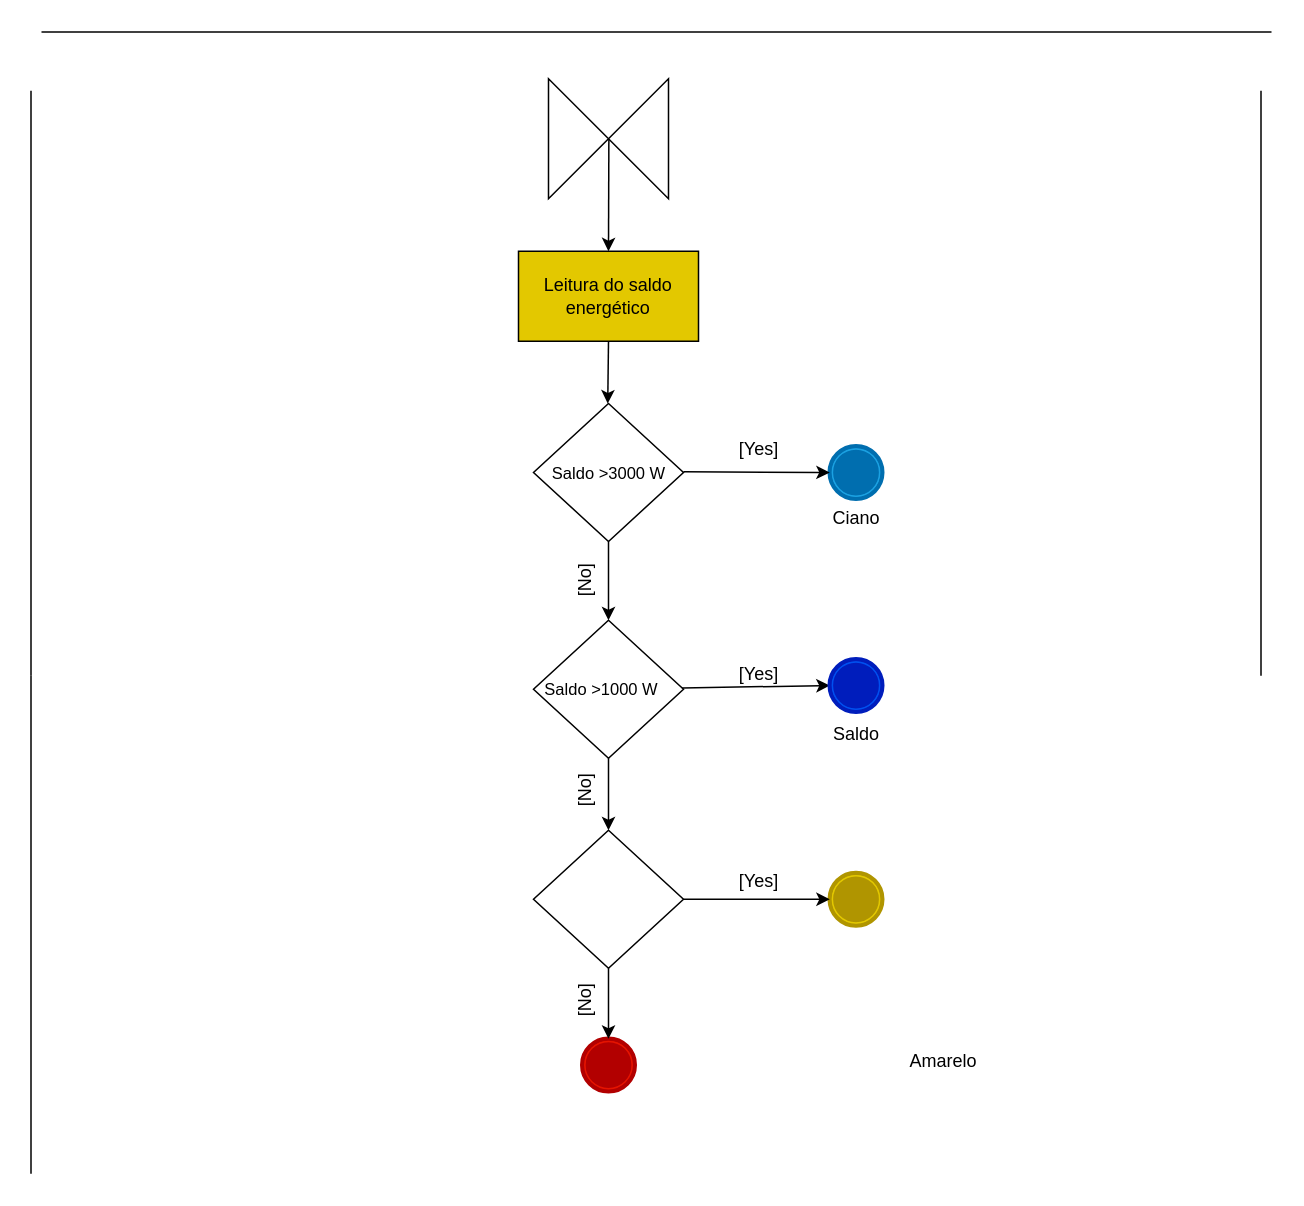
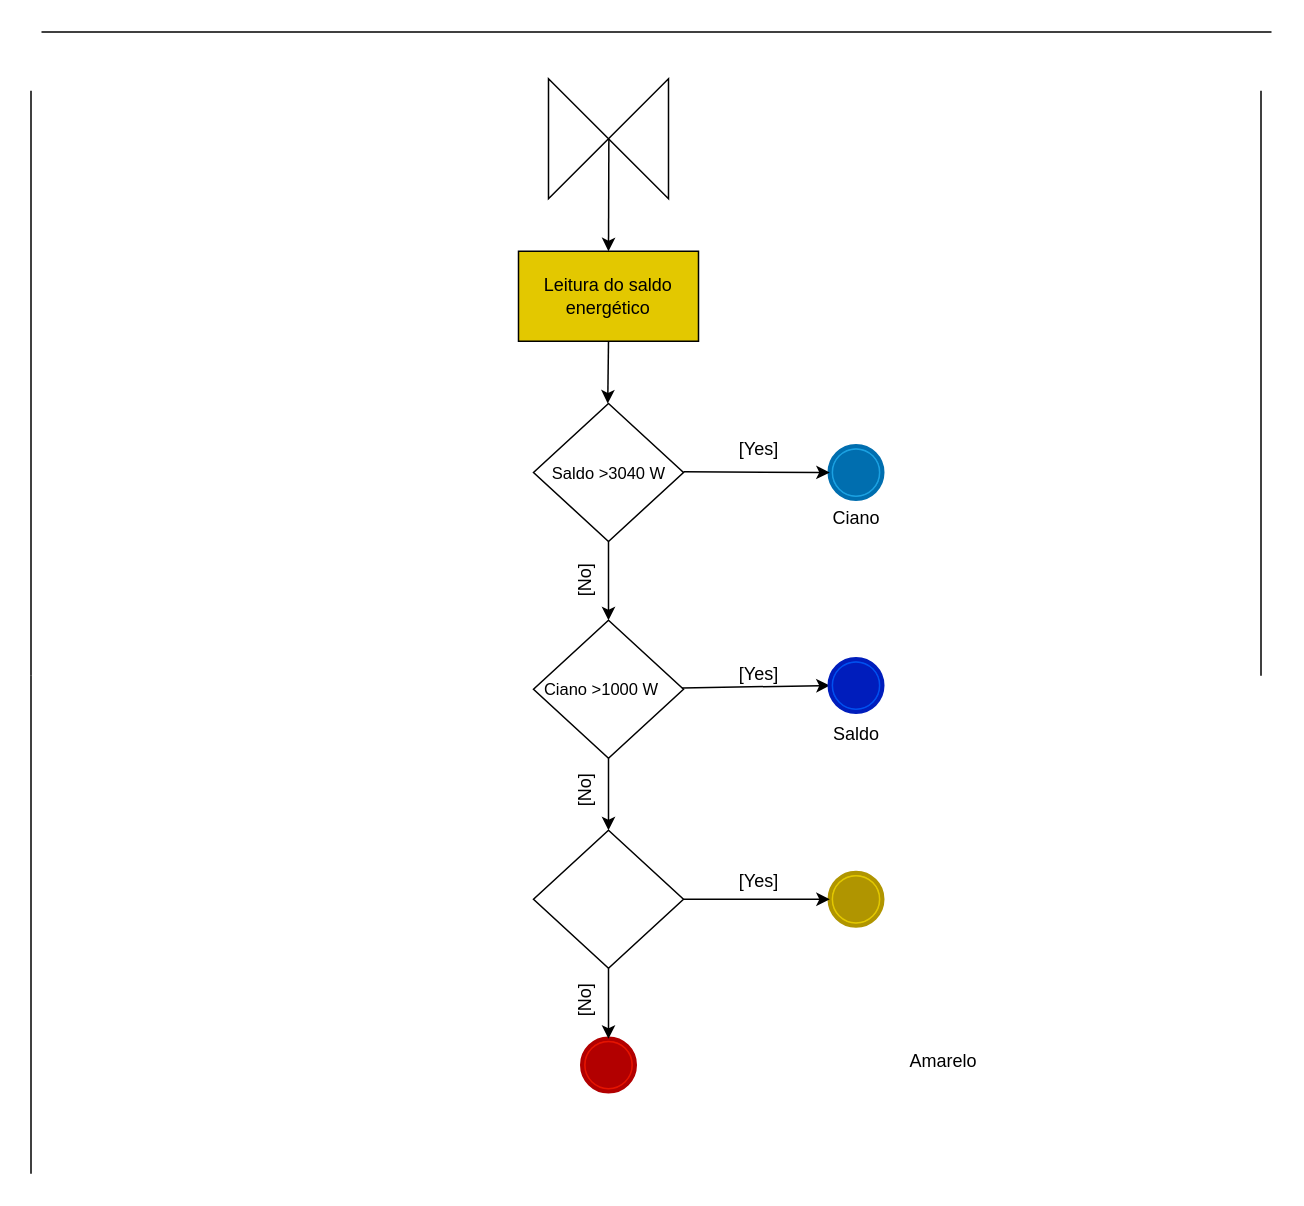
(609, 473) -> (609, 473)
(602, 689) -> (602, 689)
